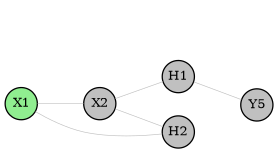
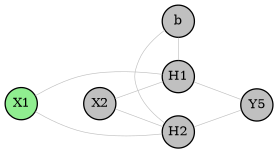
none -> (178, 21)
(61, 104) -> (97, 73)
none -> (218, 118)
